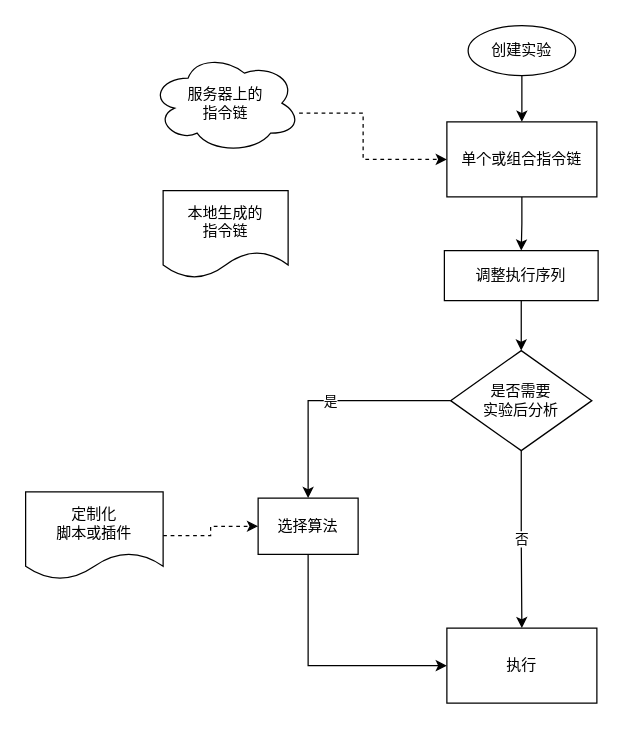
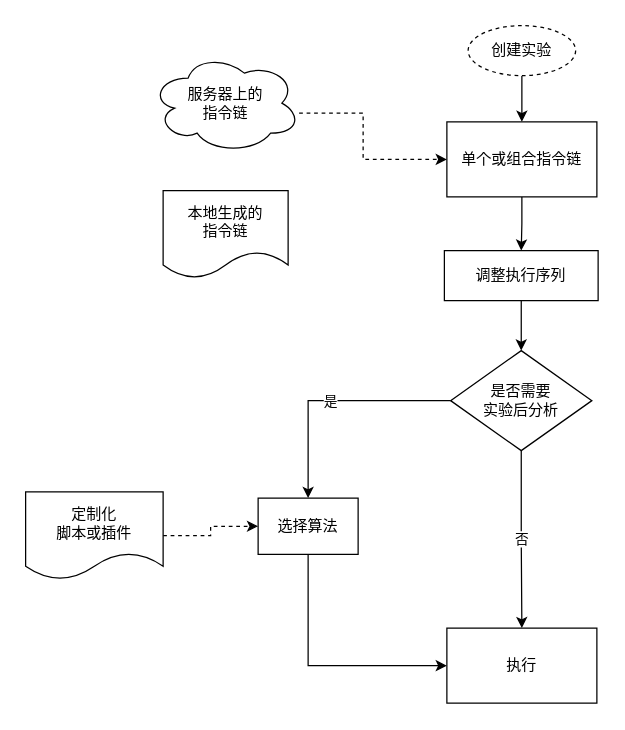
(522, 51) -> (522, 51)
